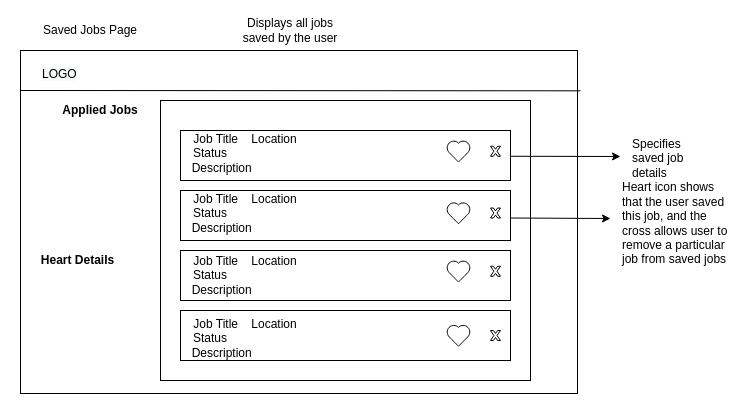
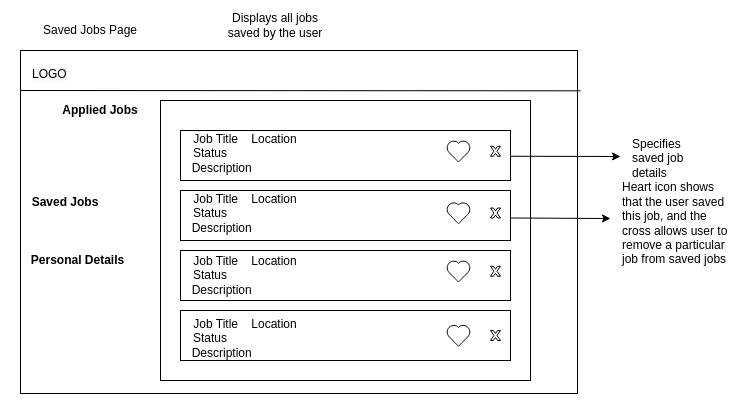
(291, 31) -> (276, 26)
(61, 71) -> (51, 71)
none -> (66, 203)
(78, 261) -> (78, 261)
